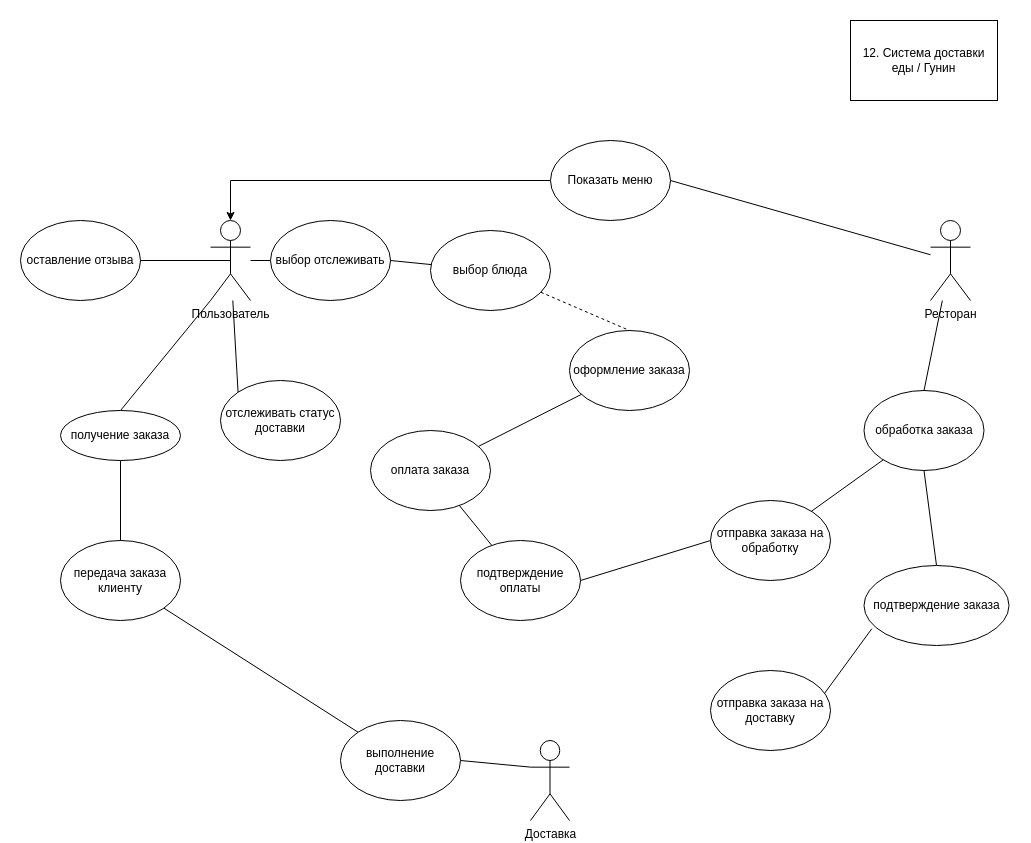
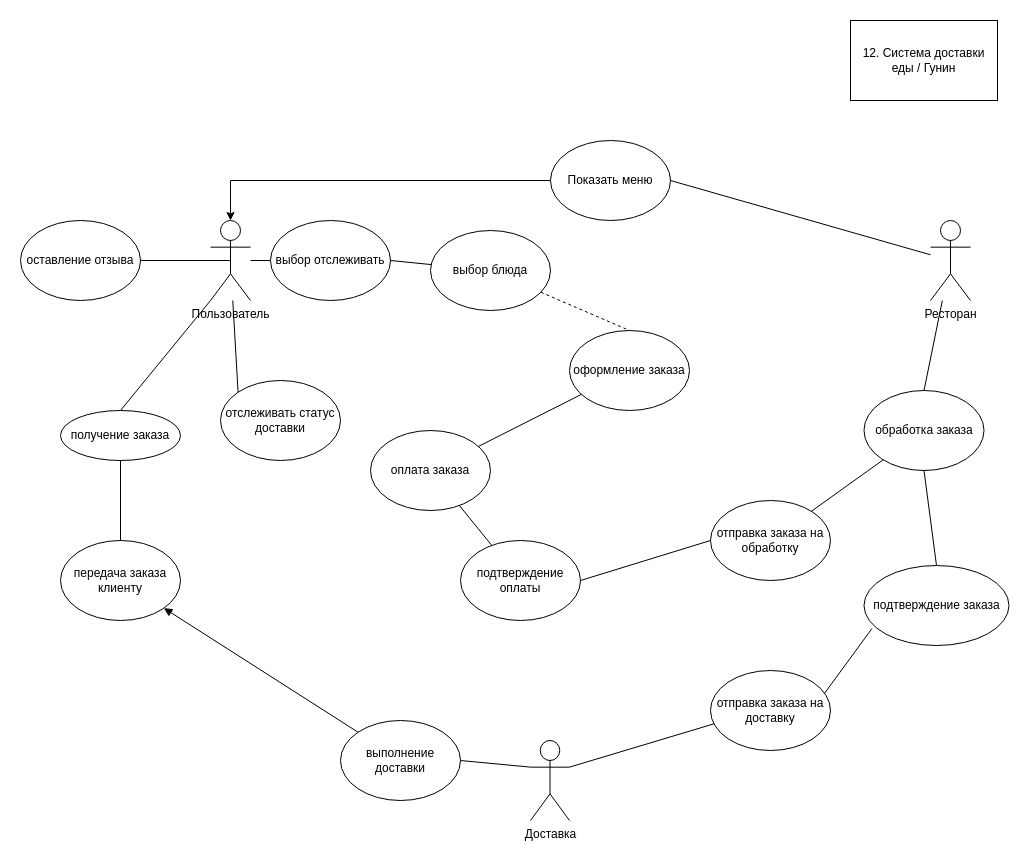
(168, 611) -> (172, 613)
none -> (642, 746)
